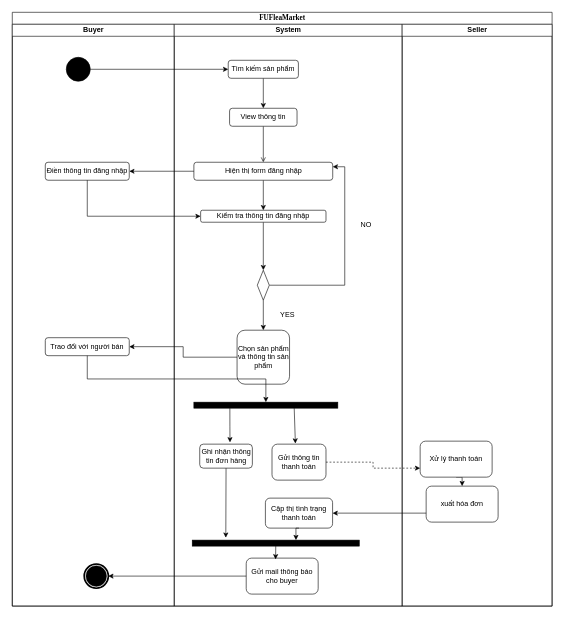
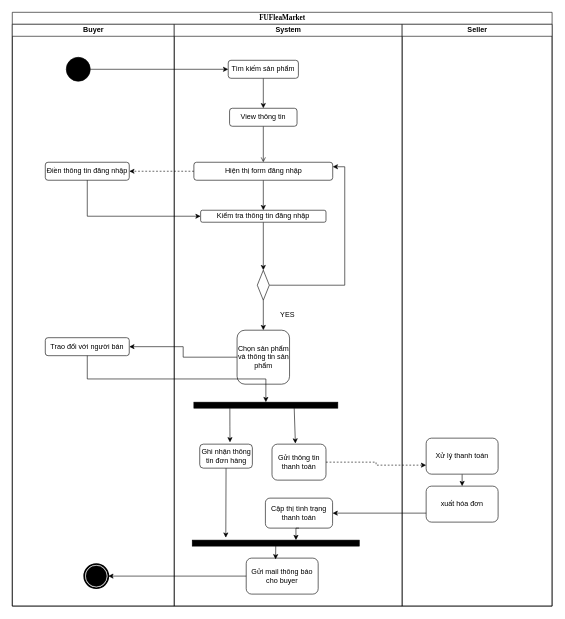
(164, 171) -> (164, 171)
(366, 225) -> none
(456, 459) -> (462, 456)
